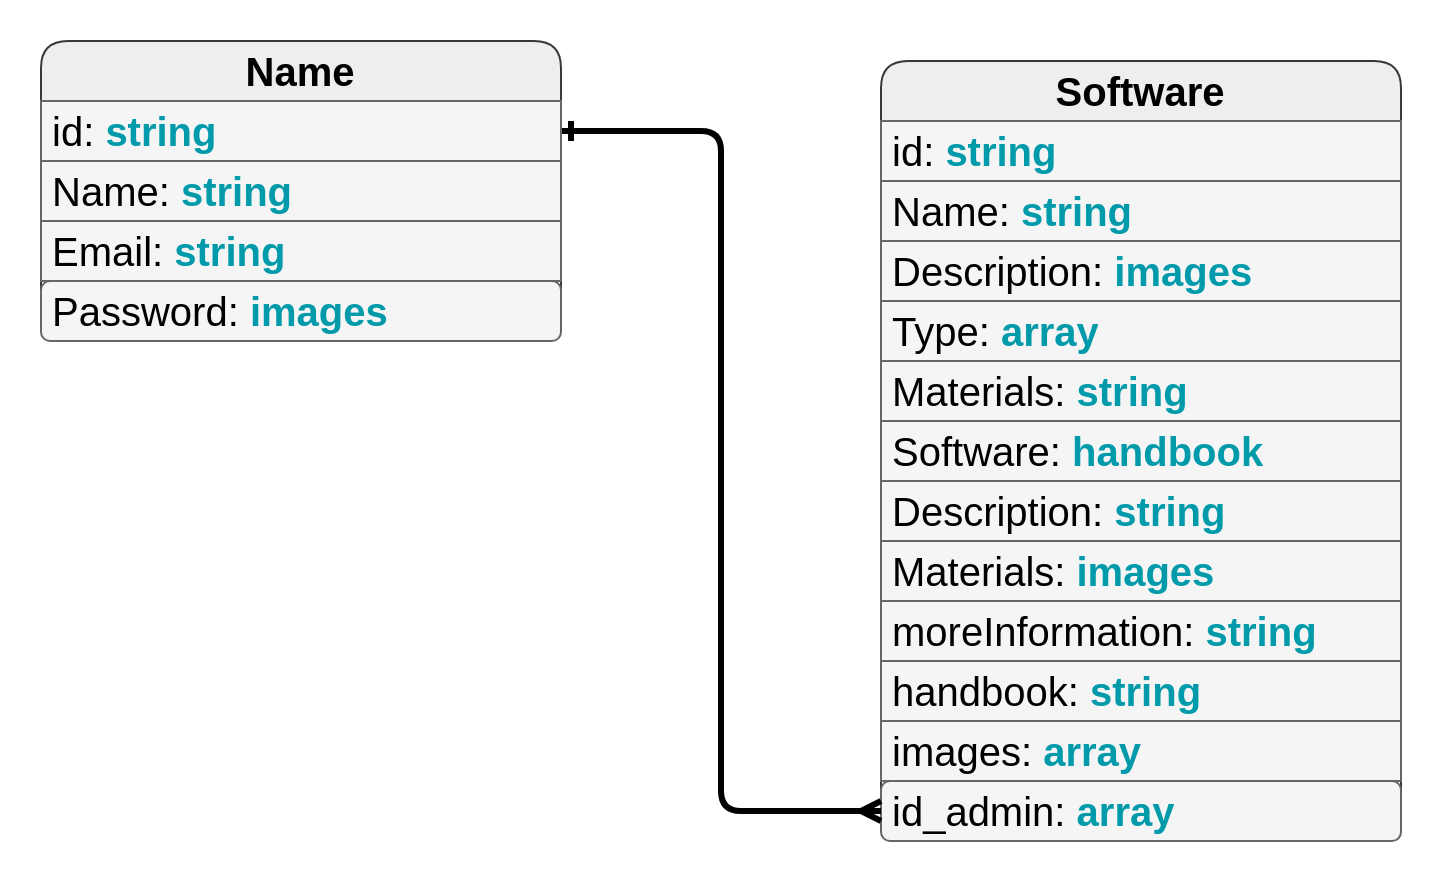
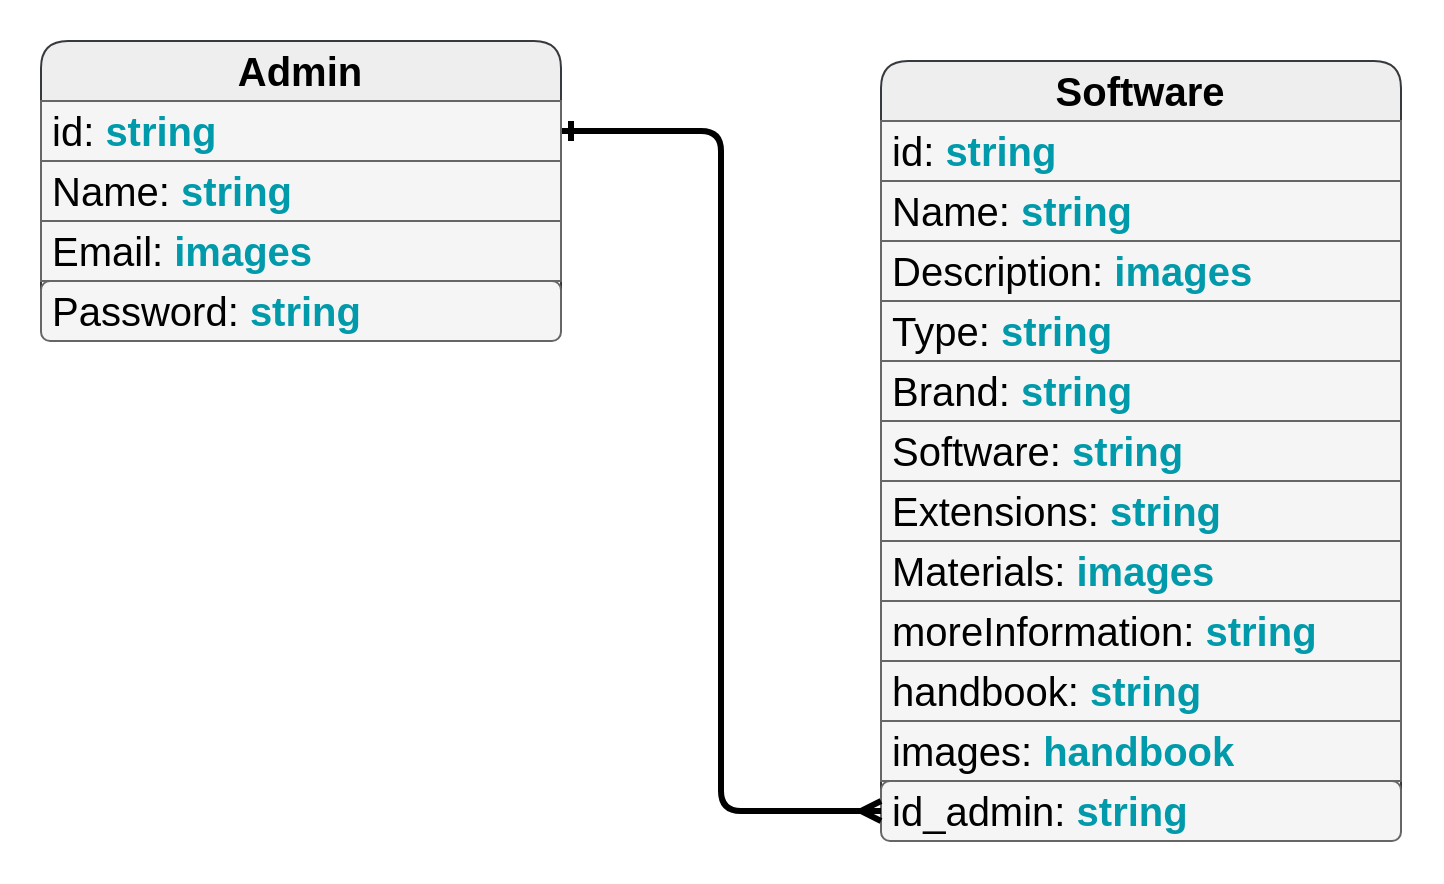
(301, 71) -> (301, 71)
(178, 251) -> (178, 251)
(222, 311) -> (222, 311)
(1011, 331) -> (1017, 331)
(1063, 391) -> (1028, 391)
(1089, 451) -> (1062, 451)
(1085, 511) -> (1079, 511)
(1023, 751) -> (1057, 751)
(1045, 811) -> (1051, 811)
